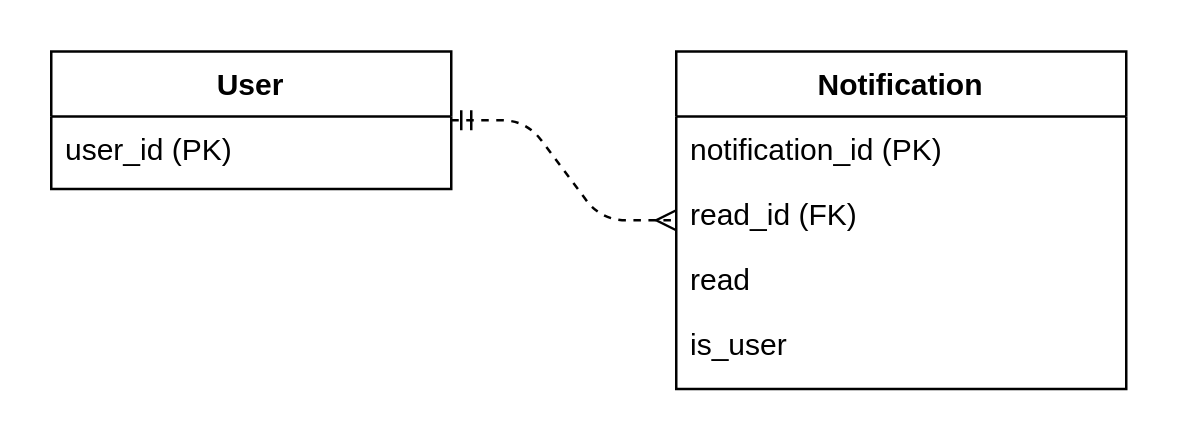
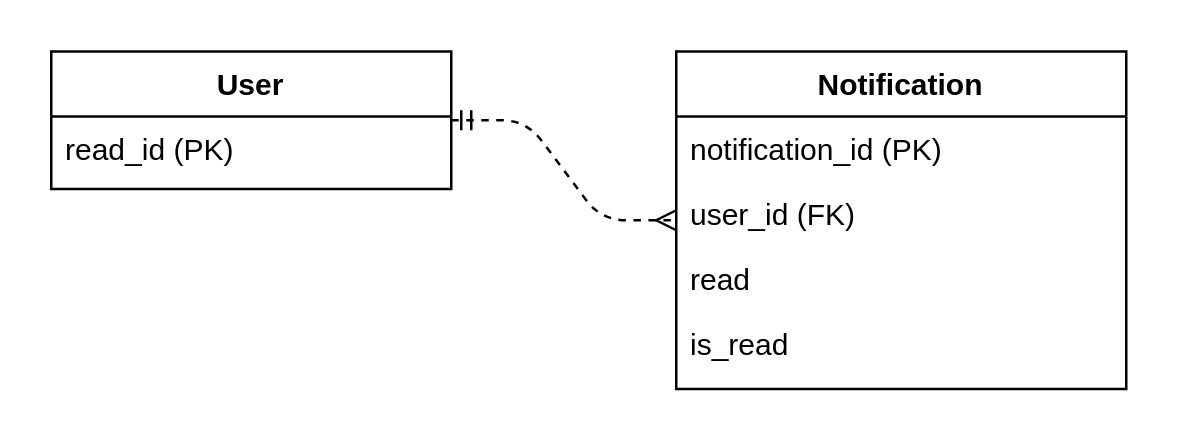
(158, 150) -> (158, 150)
(783, 215) -> (783, 215)
(745, 345) -> (745, 345)
